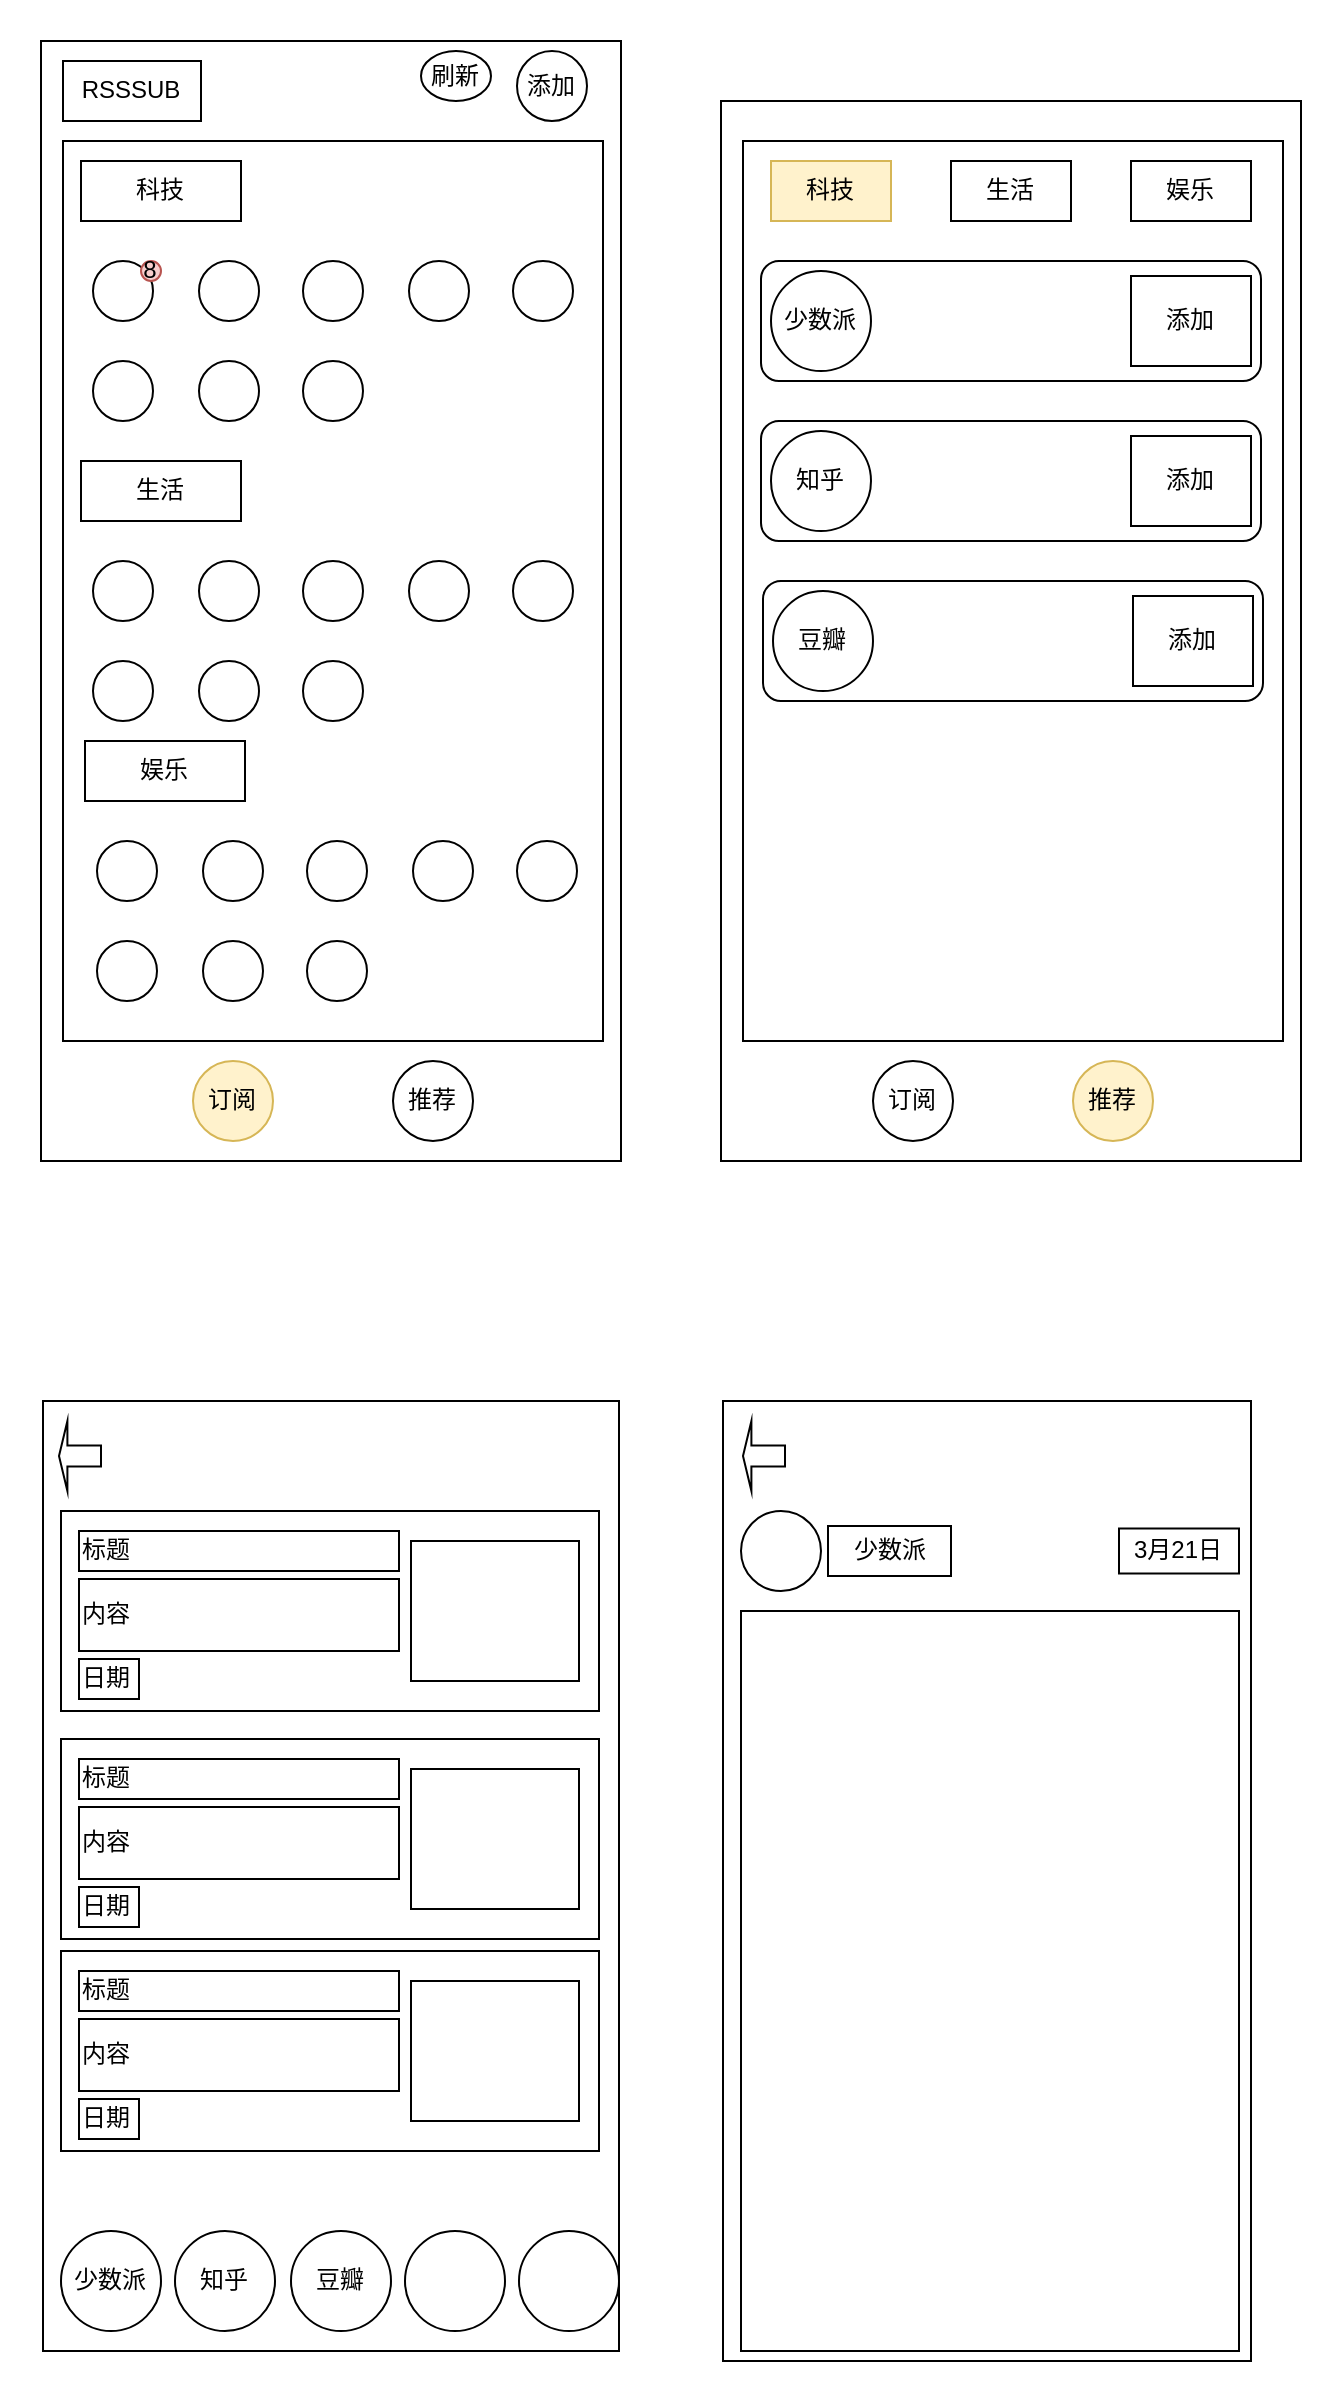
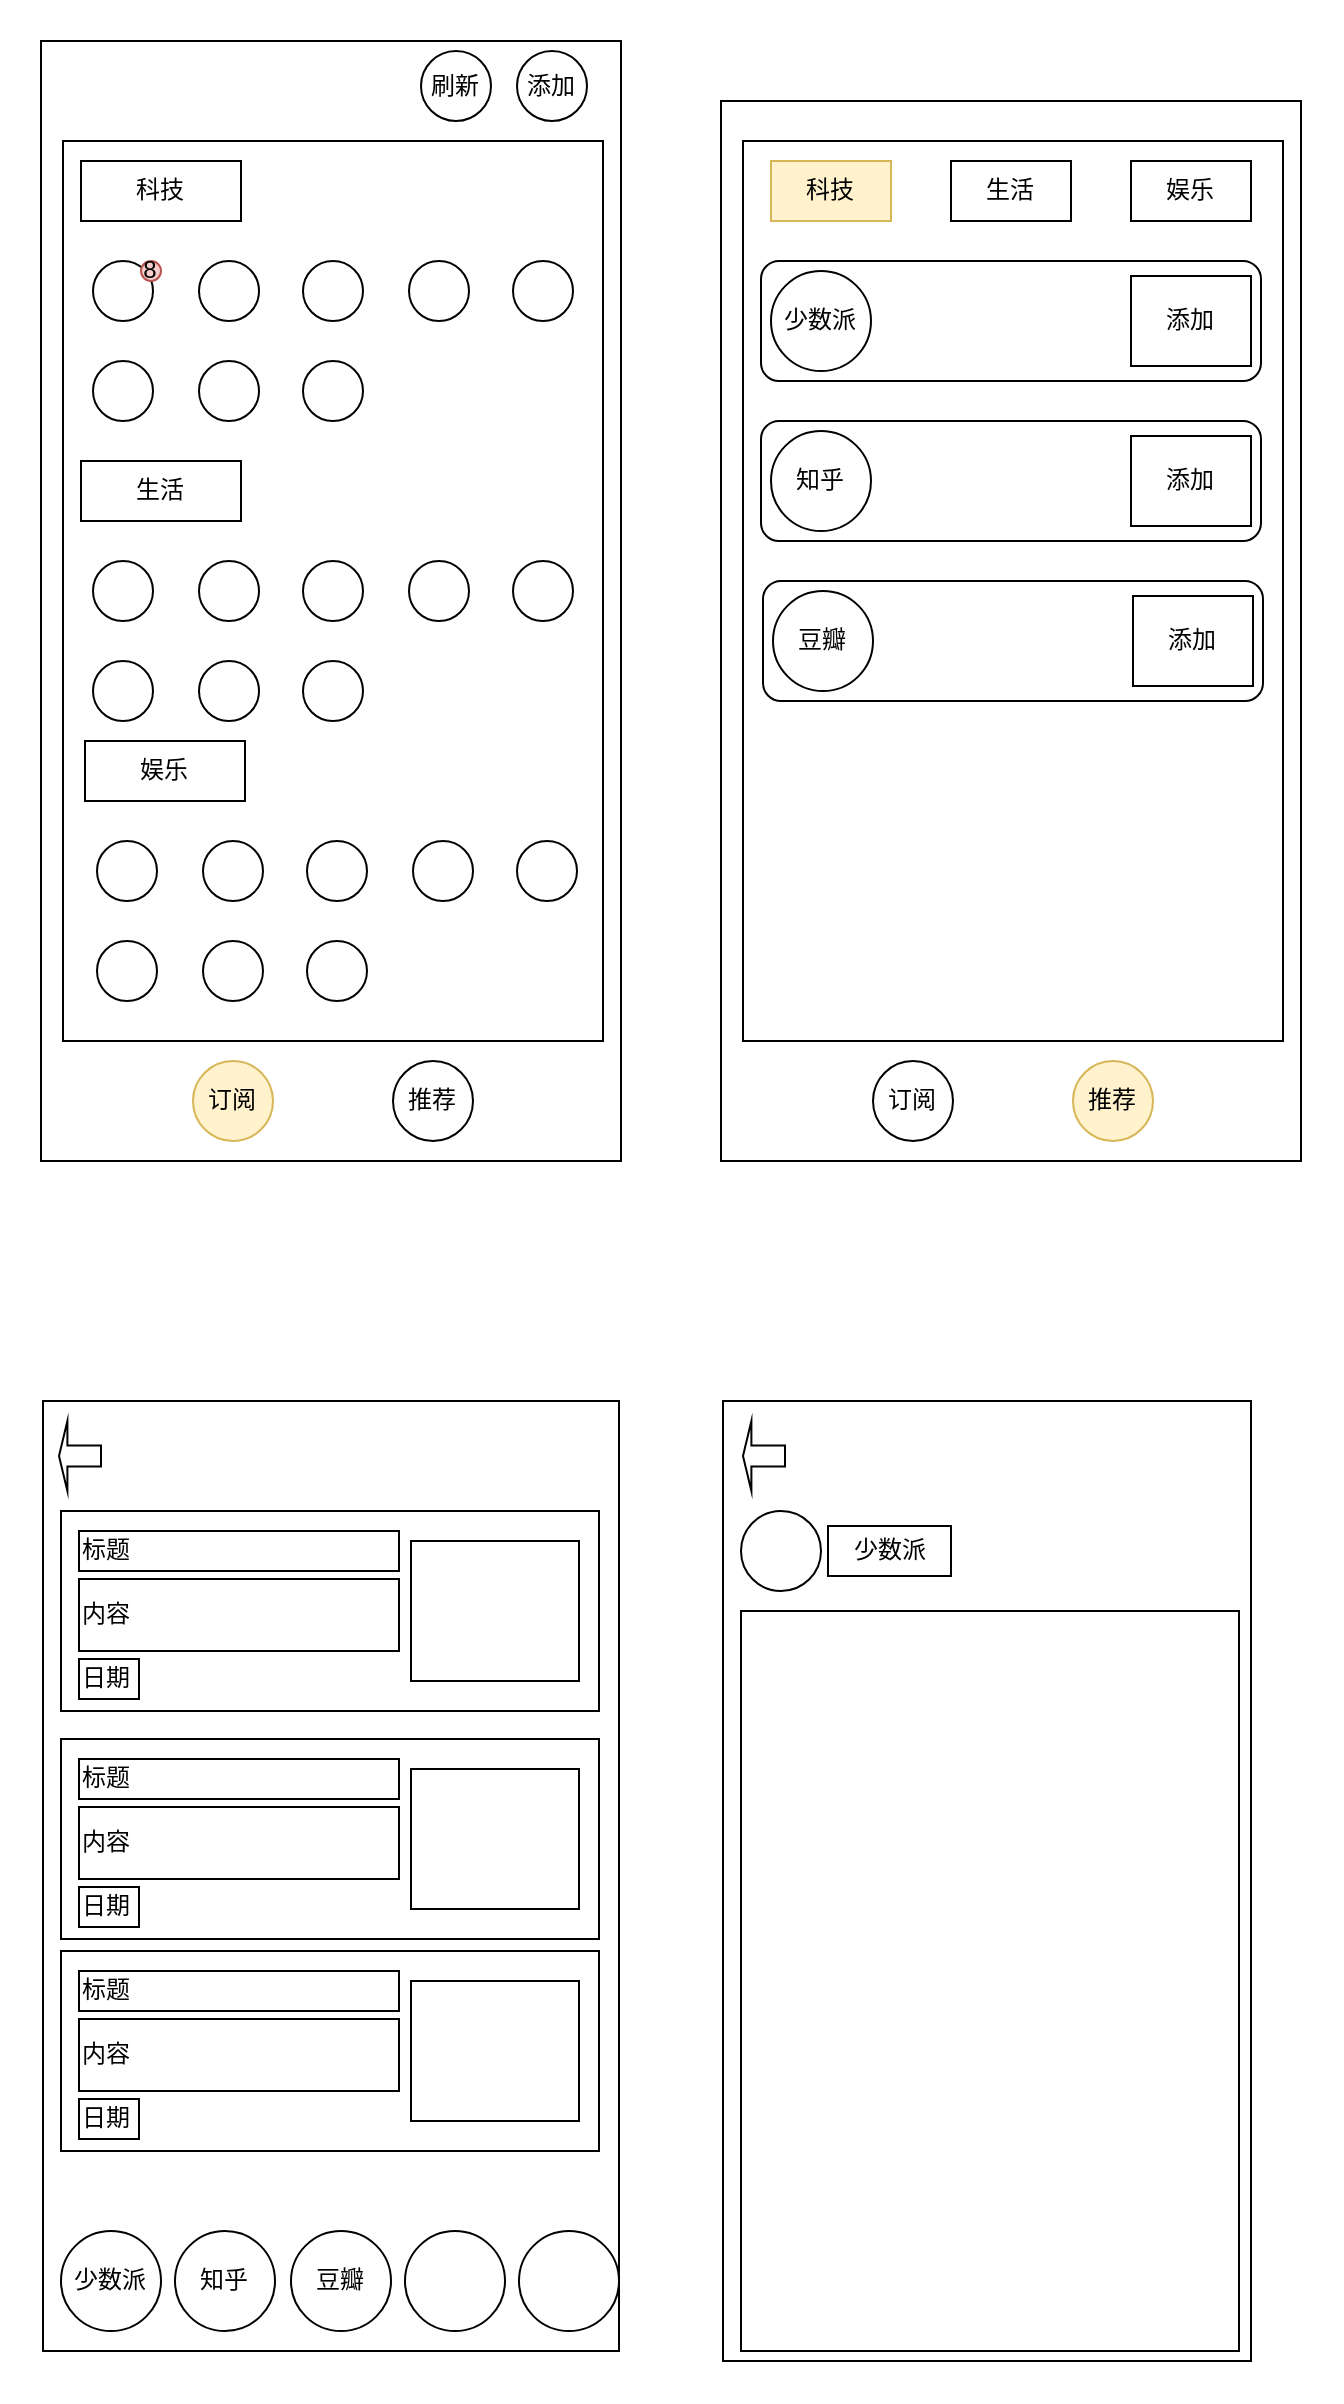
(456, 76) -> (456, 86)
(132, 91) -> none
(1179, 1551) -> none
